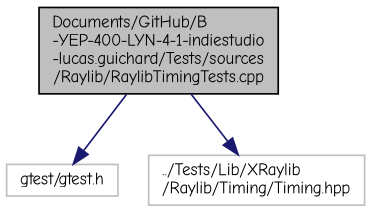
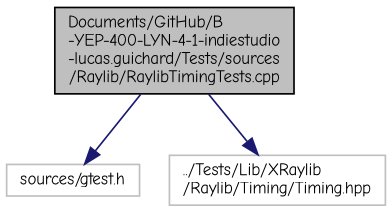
(62, 180) -> (73, 180)
